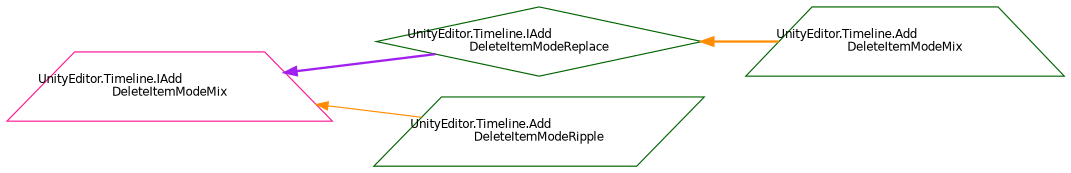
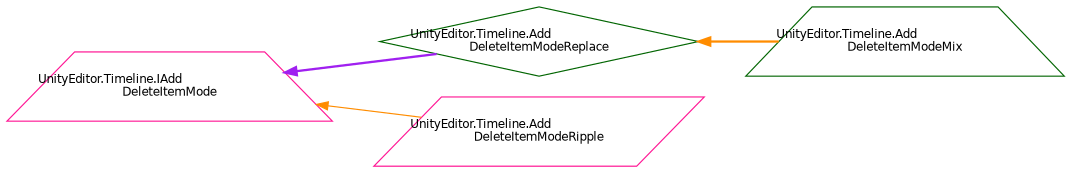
(539, 42) -> (539, 42)
(170, 87) -> (170, 87)
(539, 132) -> (539, 132)
